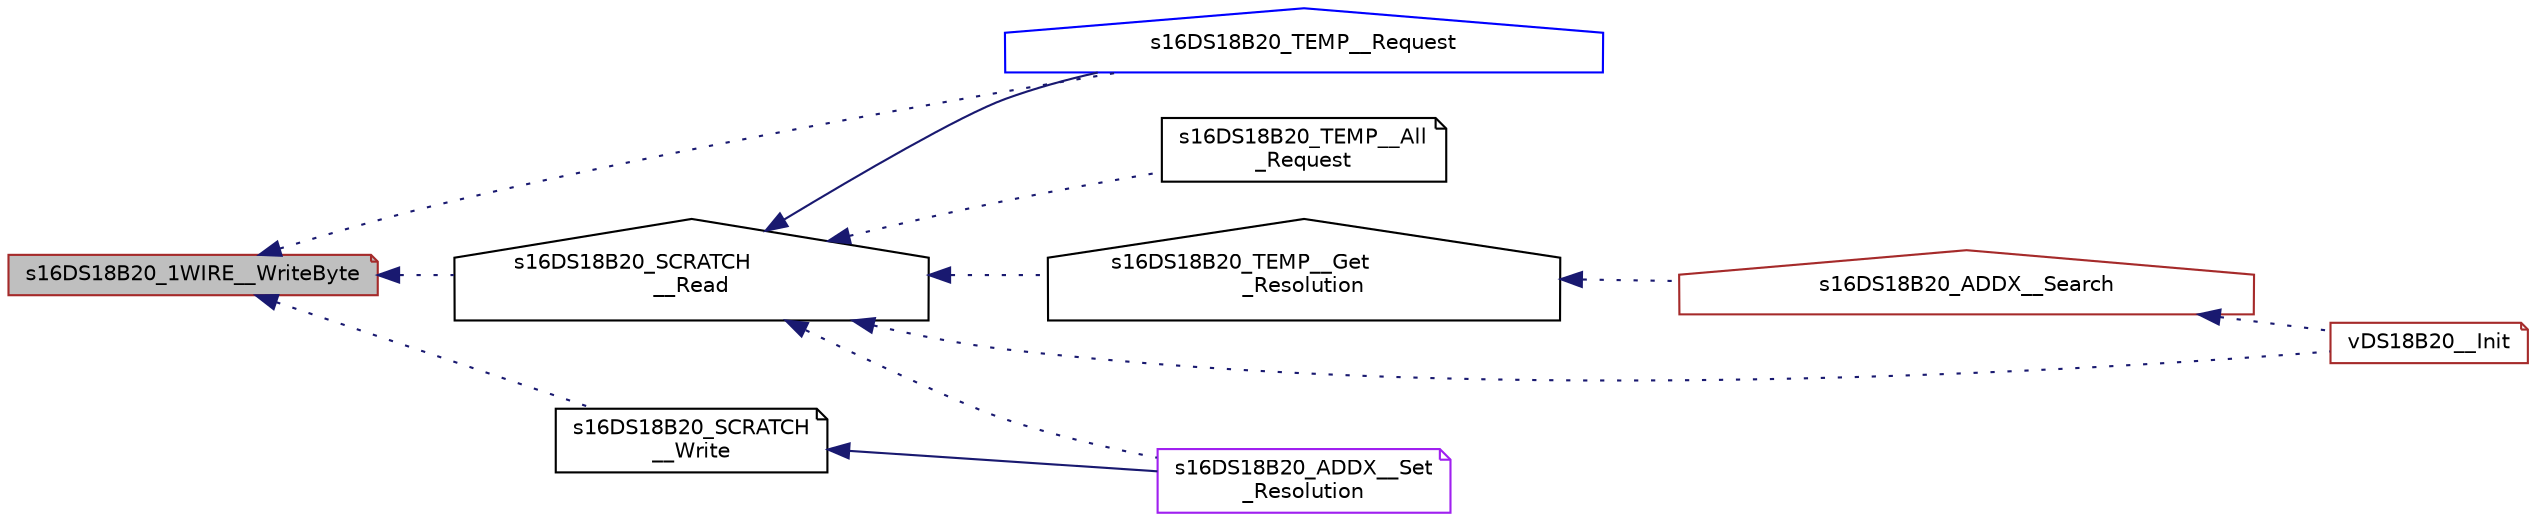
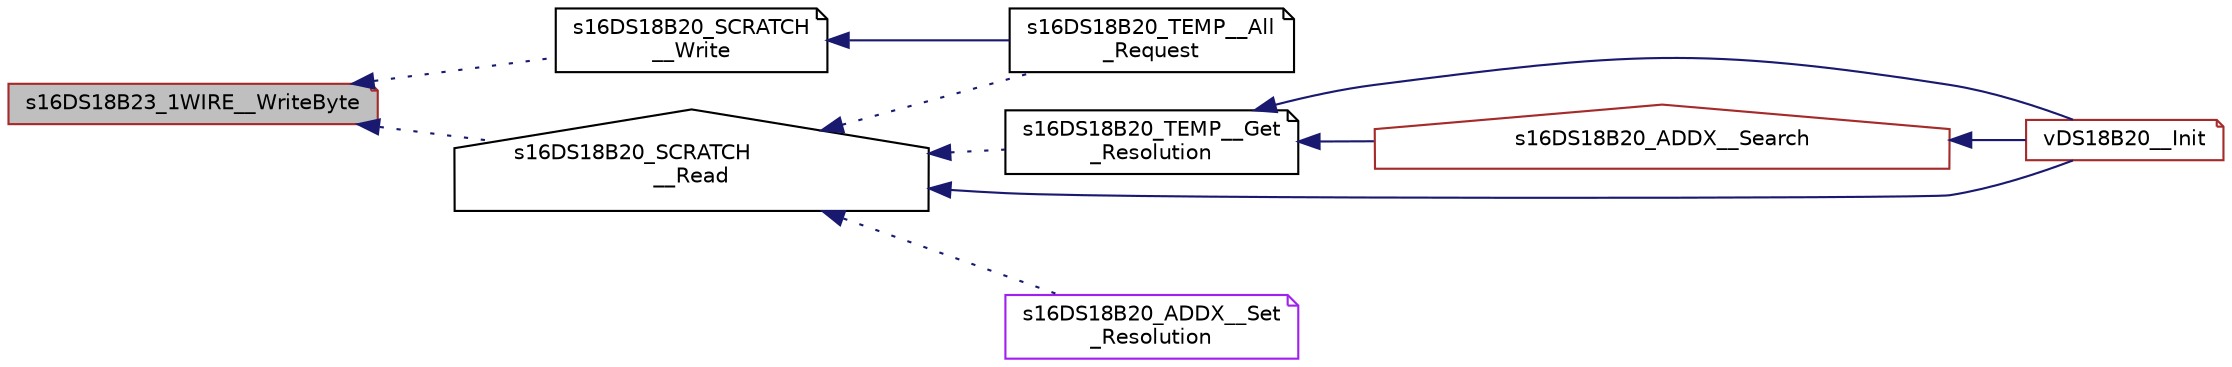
(1304, 44) -> none
none -> (1676, 58)
(193, 275) -> (193, 104)
(1304, 275) -> (1152, 142)
(1631, 280) -> (1347, 141)
(2275, 324) -> (1999, 140)
(1600, 380) -> (1514, 198)
(1004, 461) -> (929, 40)
